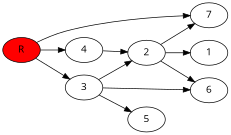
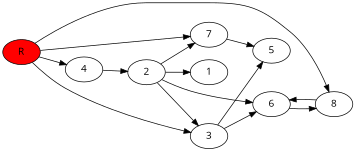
none -> (237, 42)
(112, 72) -> (175, 102)
none -> (334, 104)
